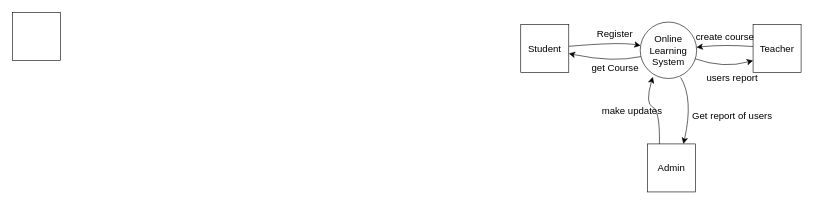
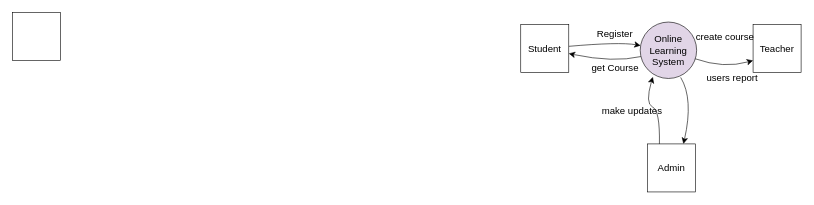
(728, 45) -> none
(668, 50) -> (668, 50)
(731, 115) -> none
